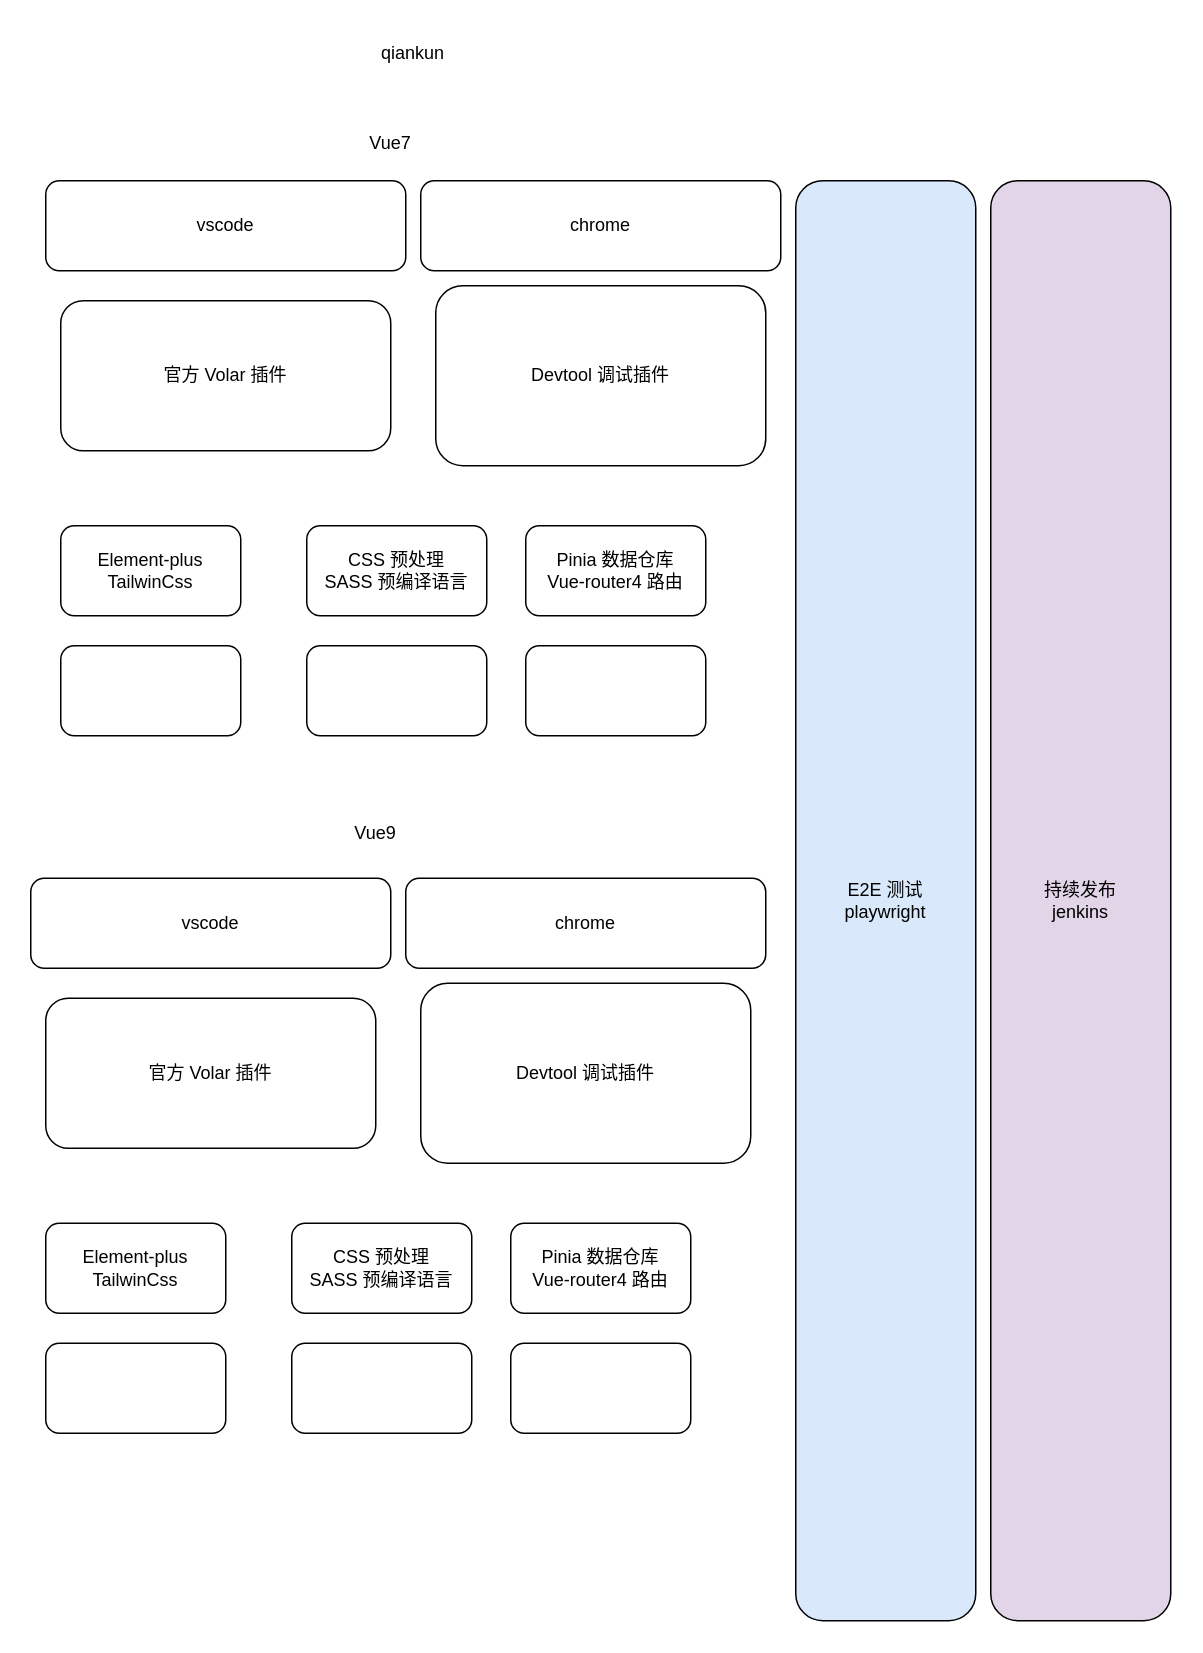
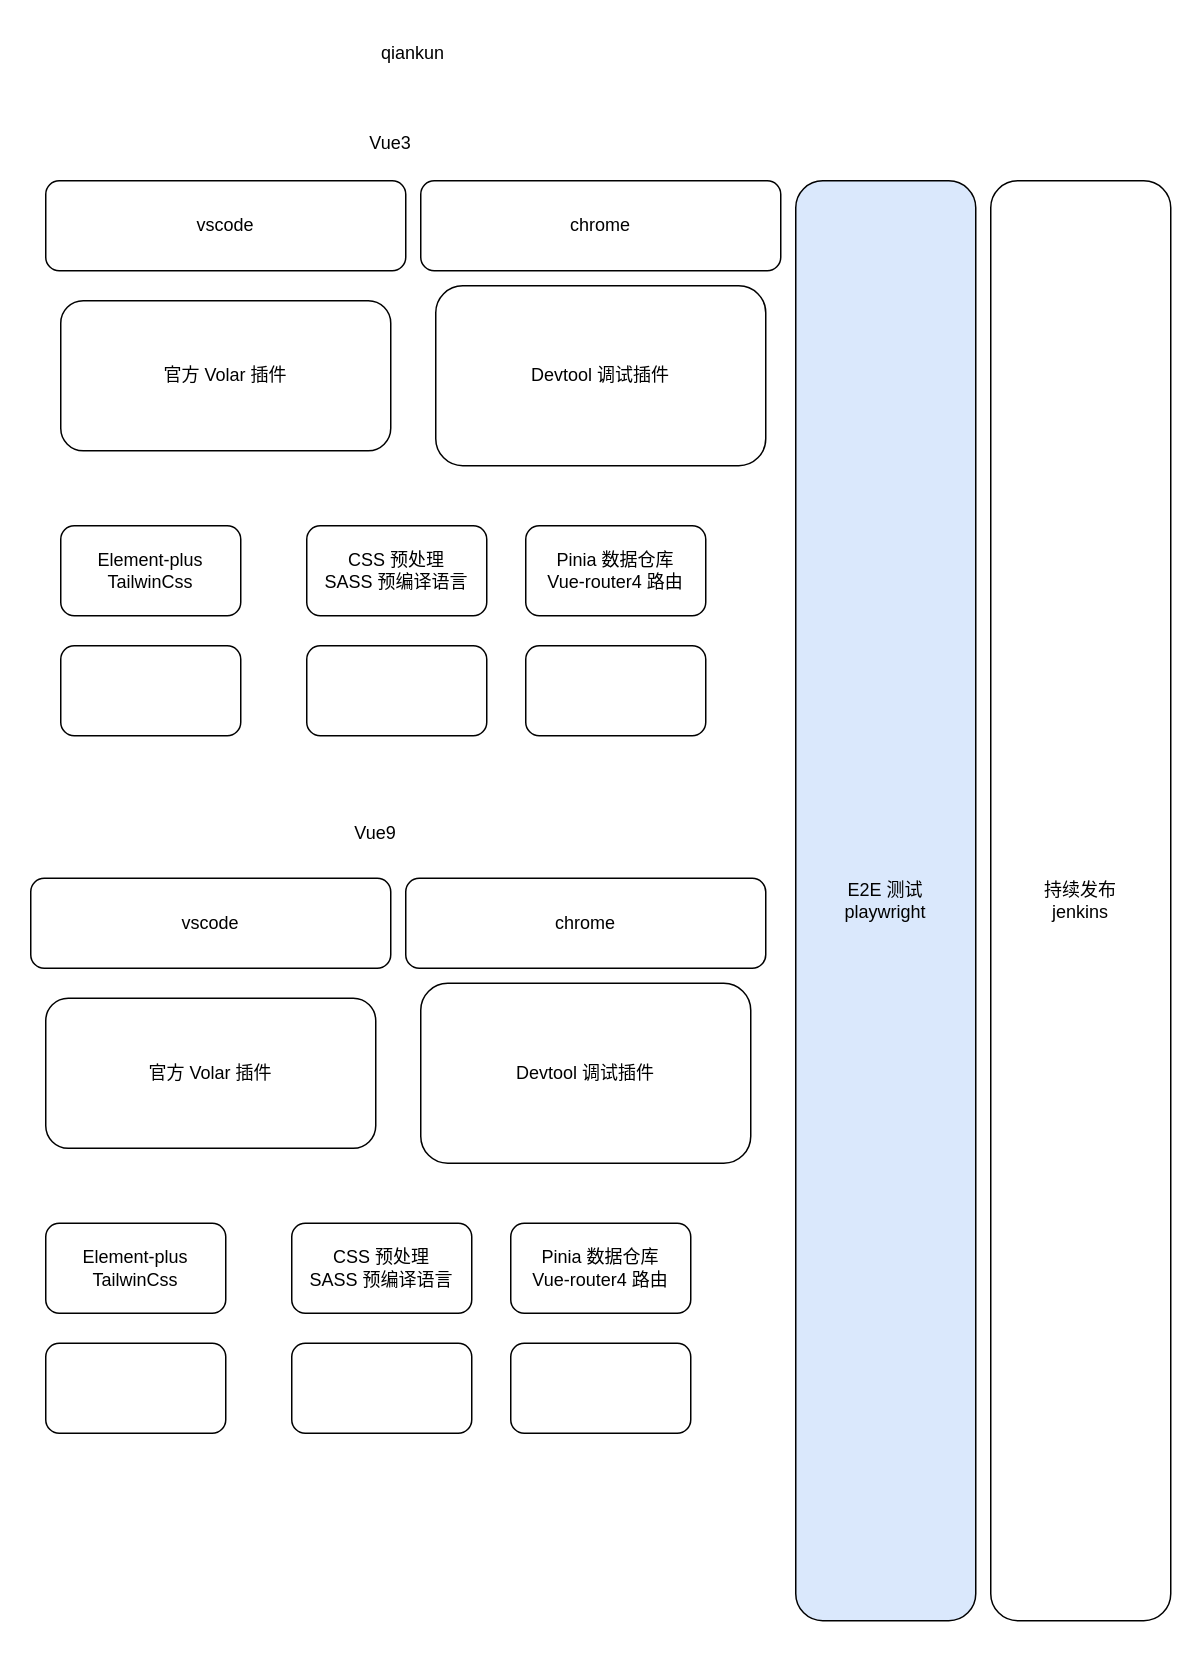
(391, 143) -> (391, 143)
(1081, 901) -> (1081, 901)
